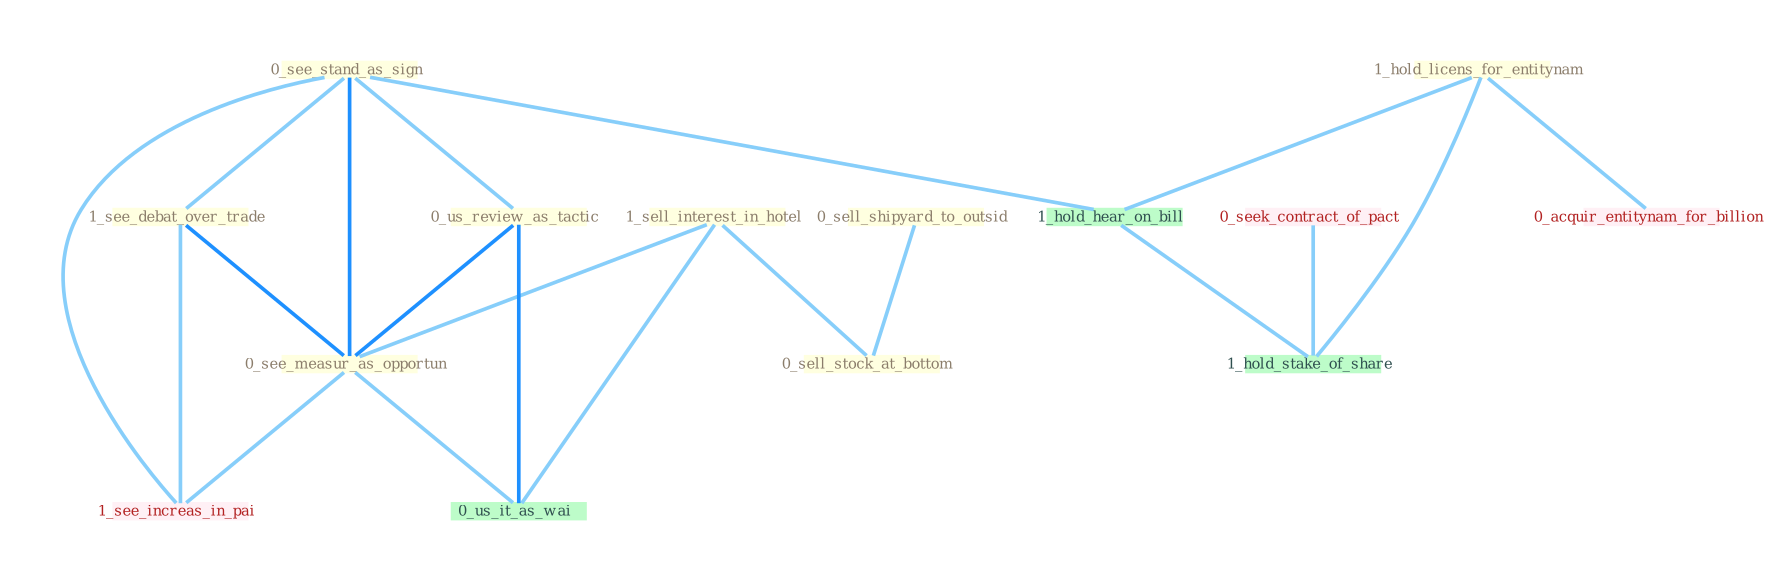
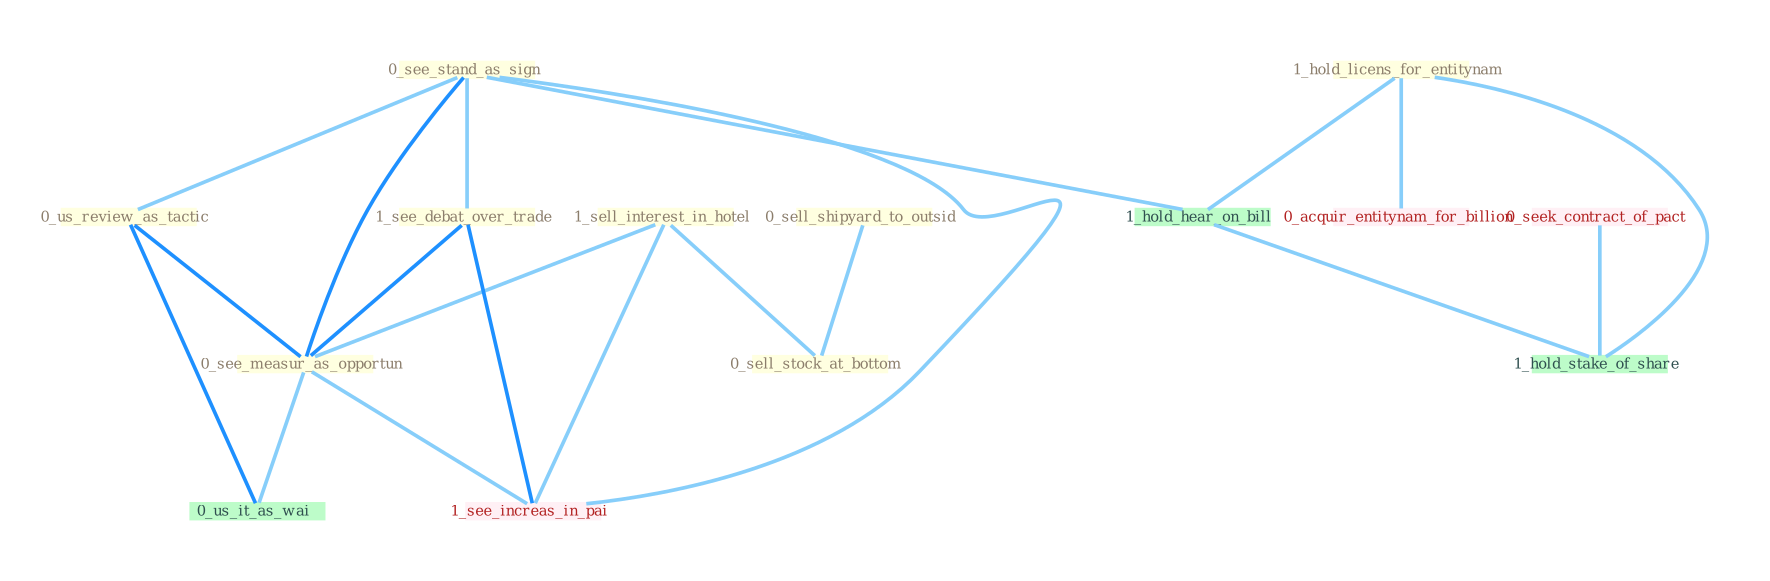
(180, 364) -> (500, 364)
(618, 364) -> (600, 364)
